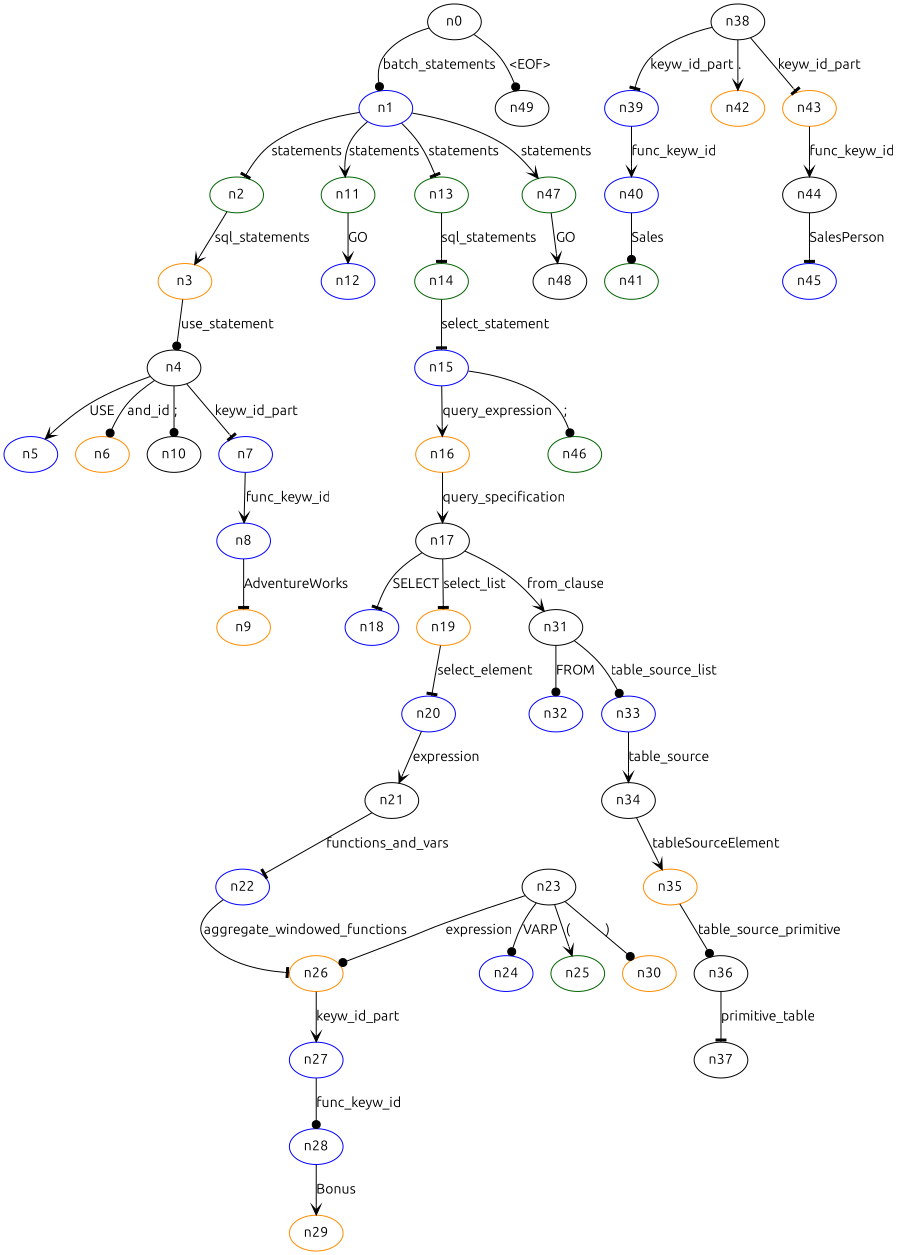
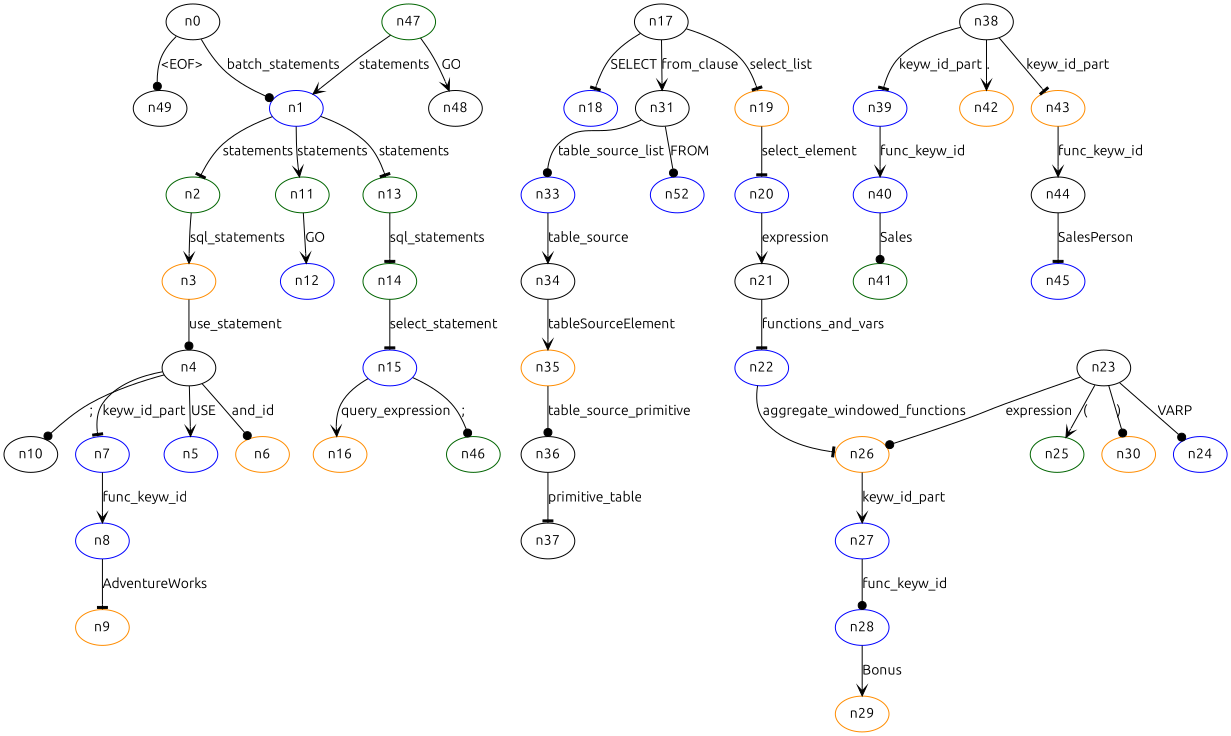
(477, 131) -> (355, 61)
(443, 493) -> none
(556, 714) -> (677, 195)
